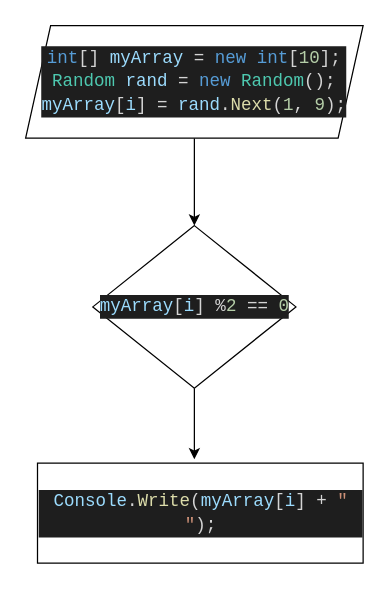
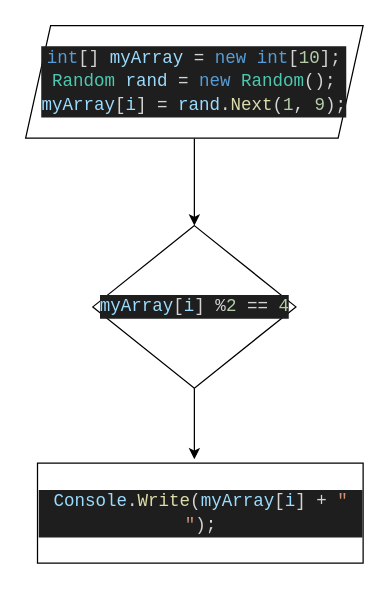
(195, 307) -> (195, 307)
